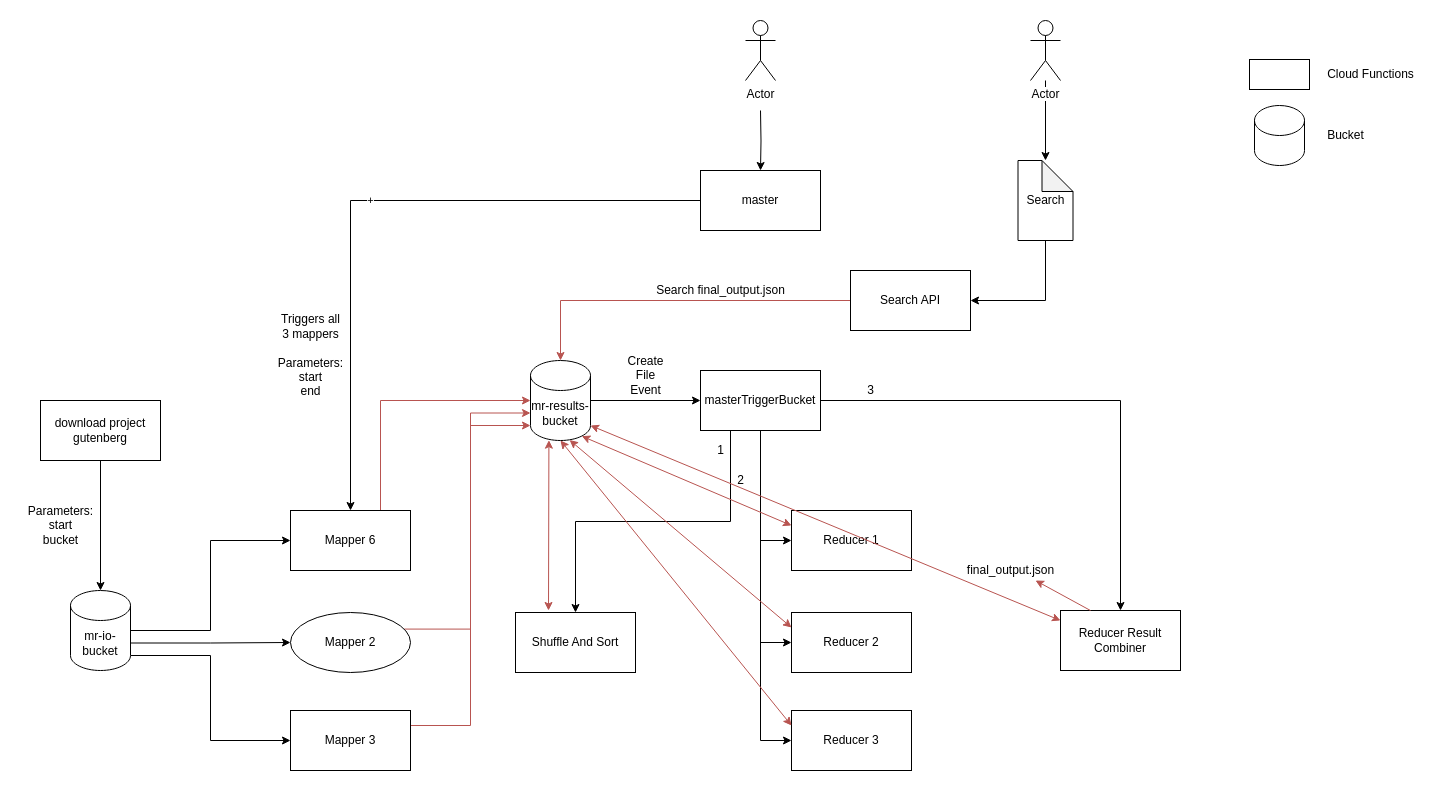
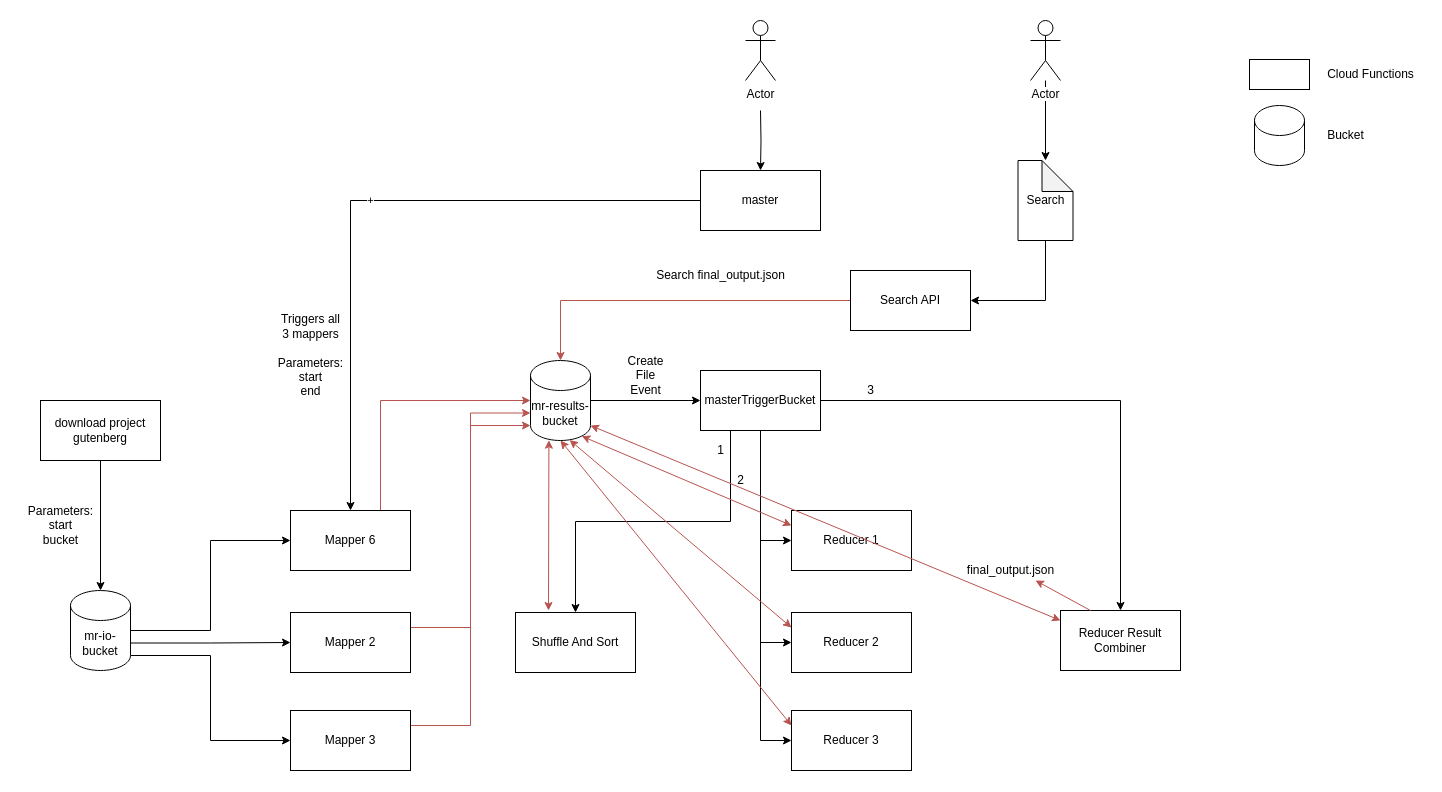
(721, 291) -> (721, 276)
(351, 643) -> (351, 643)
